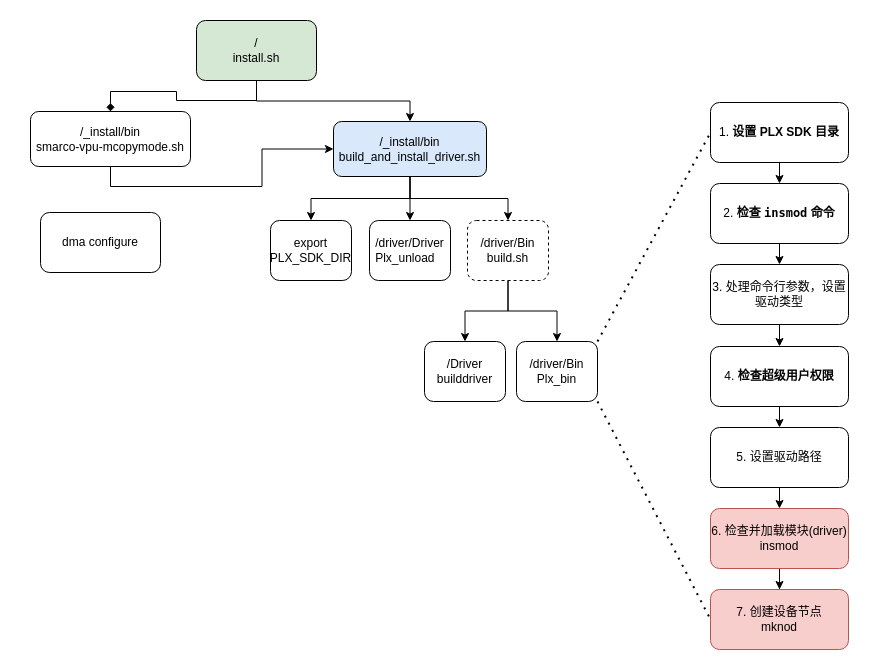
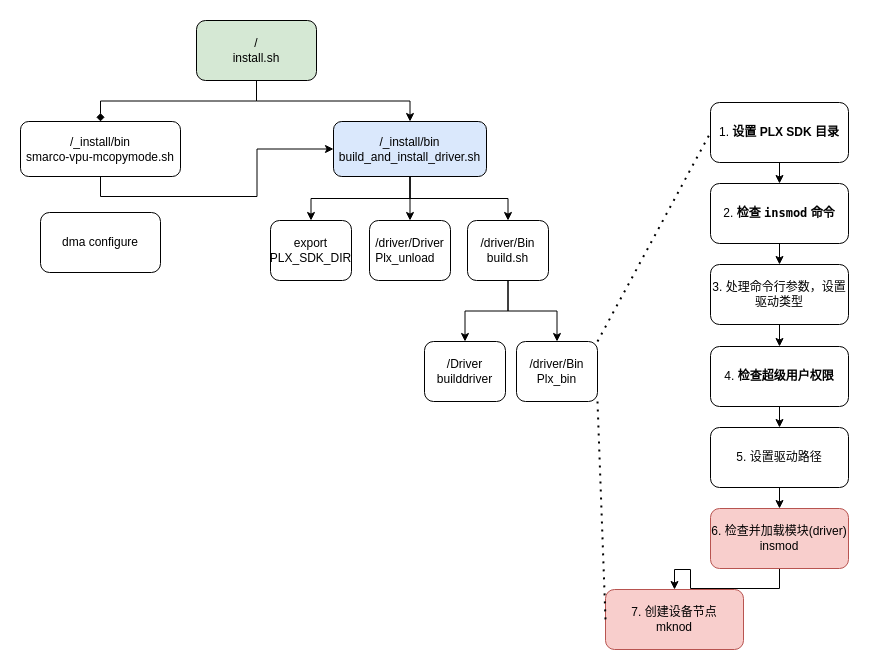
(111, 139) -> (101, 149)
(508, 251) -> (508, 251)
(780, 620) -> (675, 620)
